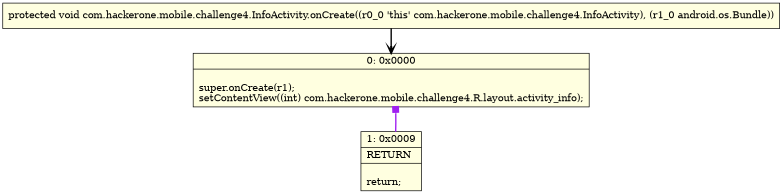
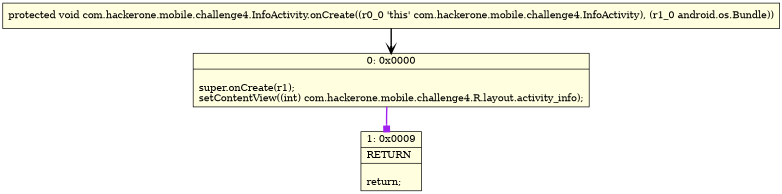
(396, 123) -> (387, 116)
